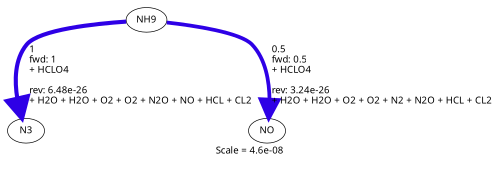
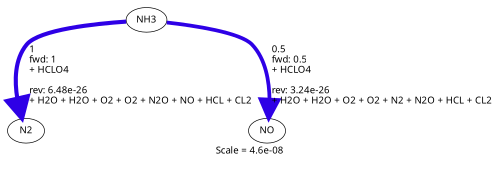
(147, 20) -> (147, 20)
(26, 131) -> (26, 131)
